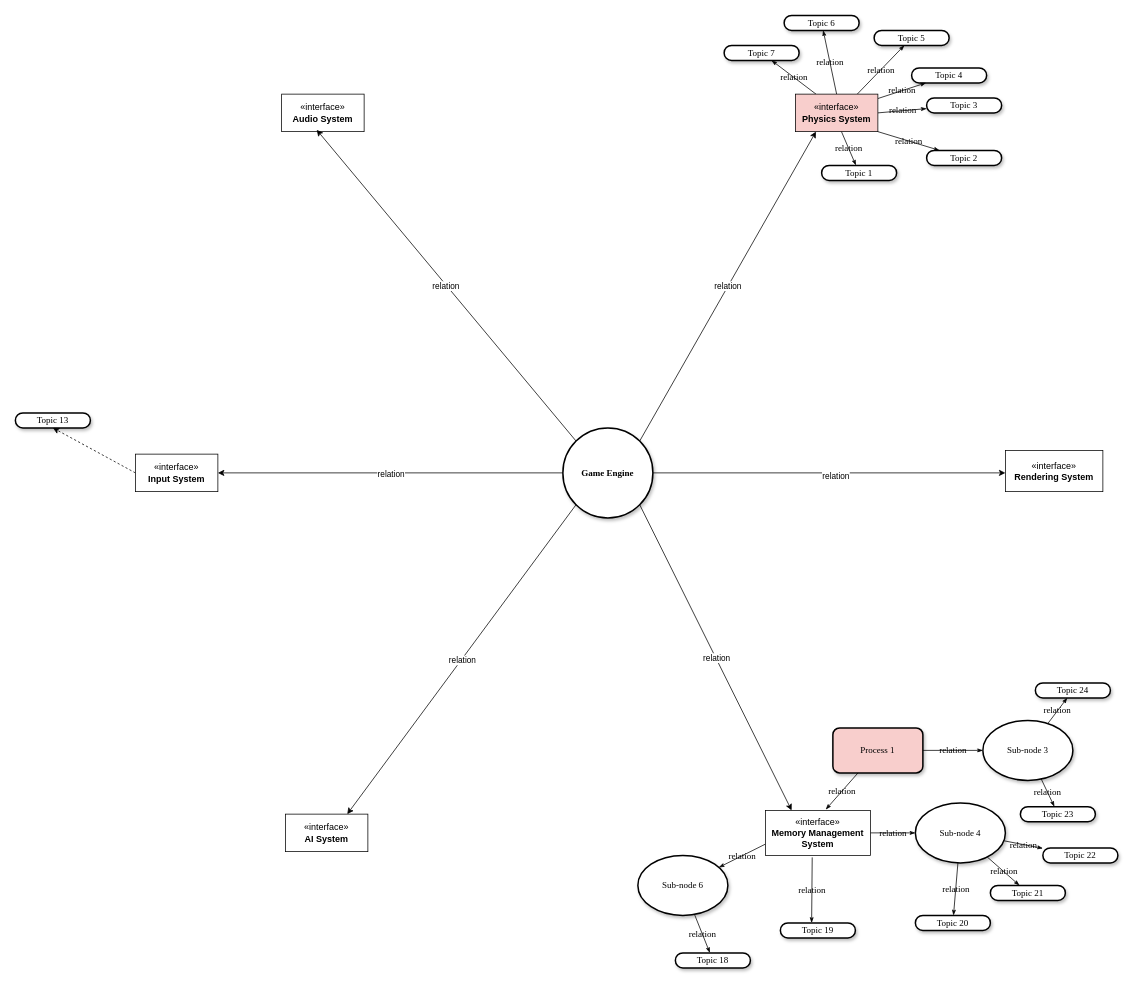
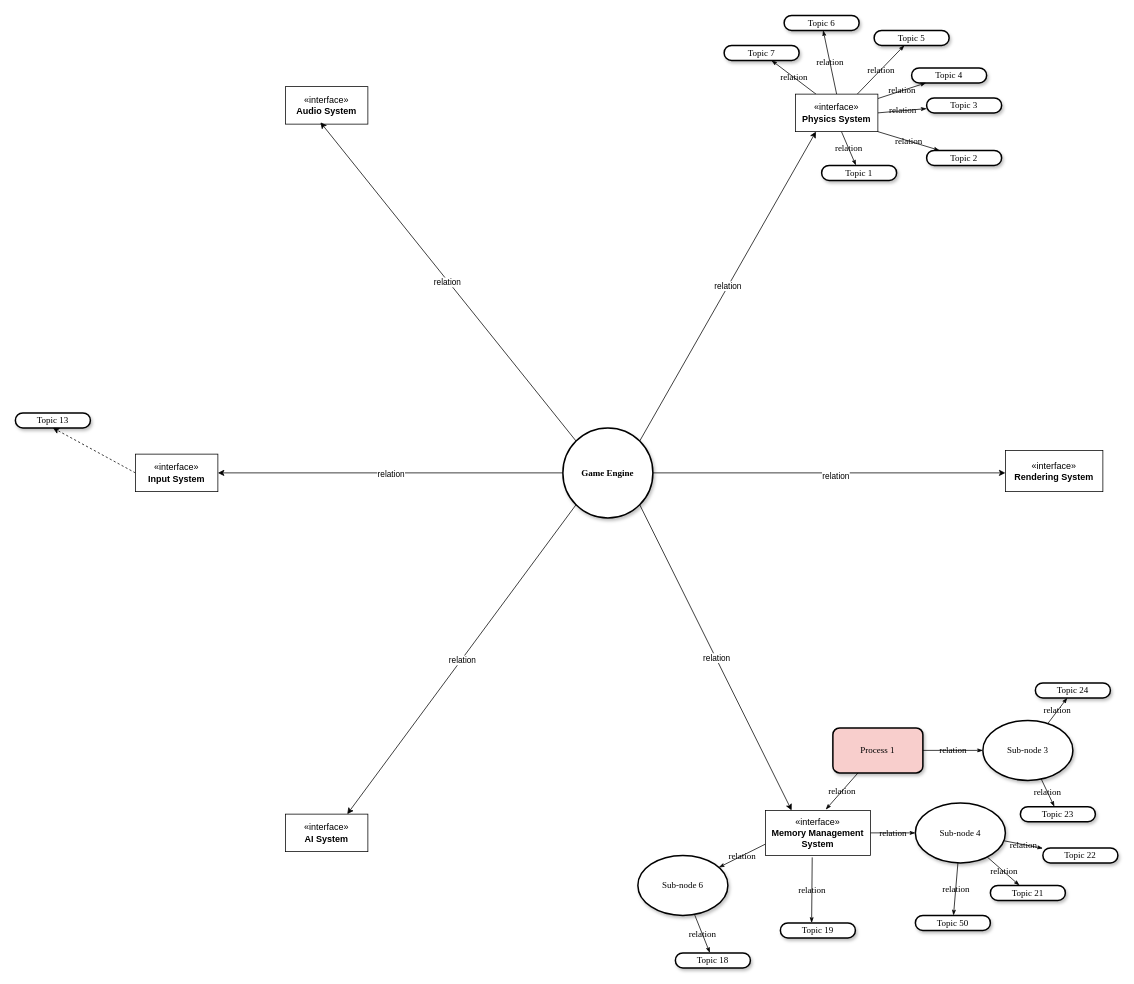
(323, 113) -> (327, 105)
(837, 113) -> (837, 113)
(953, 923) -> (953, 923)
